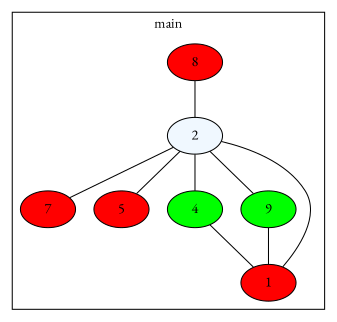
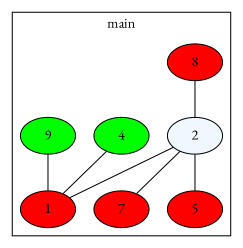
(232, 172) -> none
(195, 173) -> none
